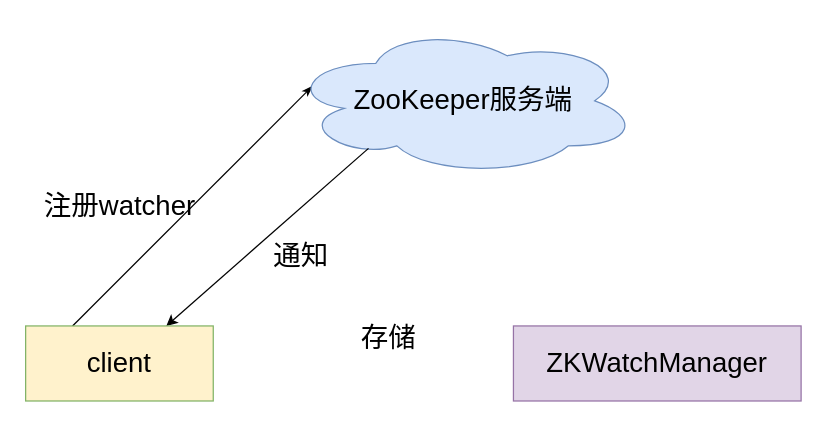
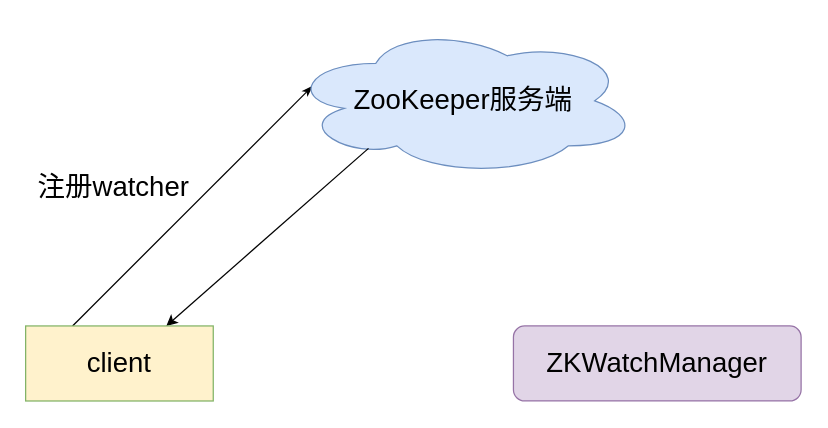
(119, 207) -> (113, 188)
(301, 257) -> none
(388, 338) -> none
(657, 363) -> (657, 363)
